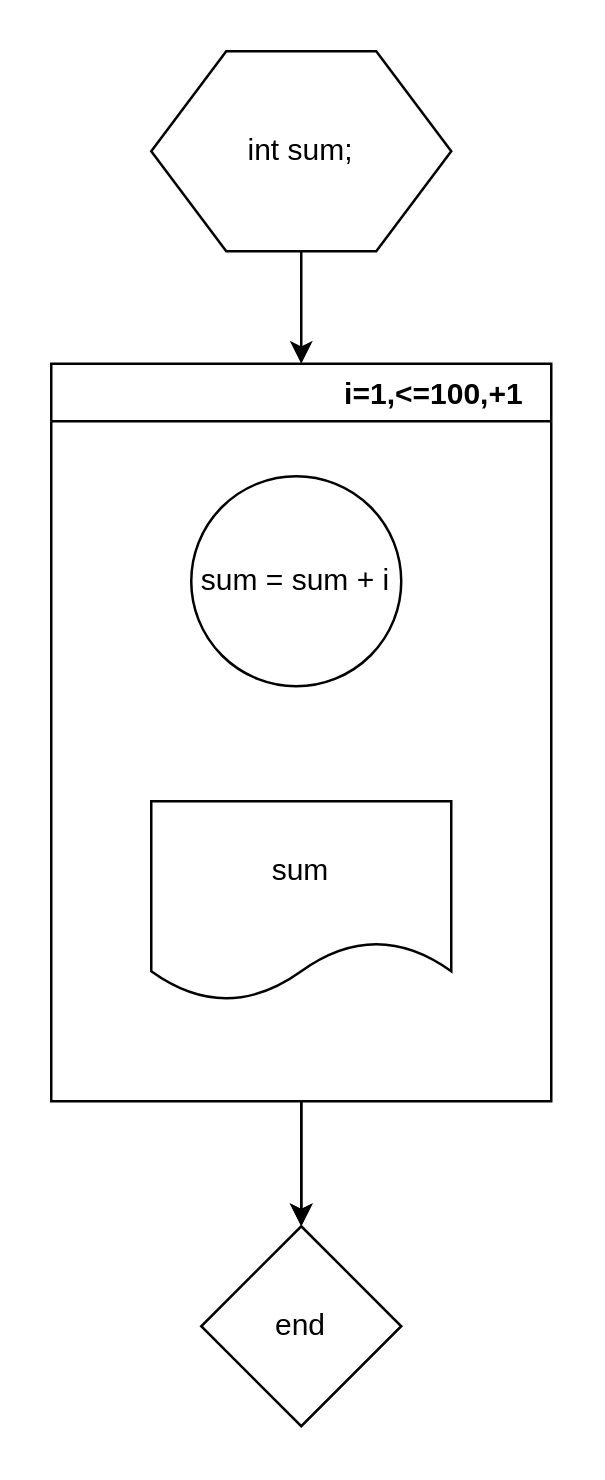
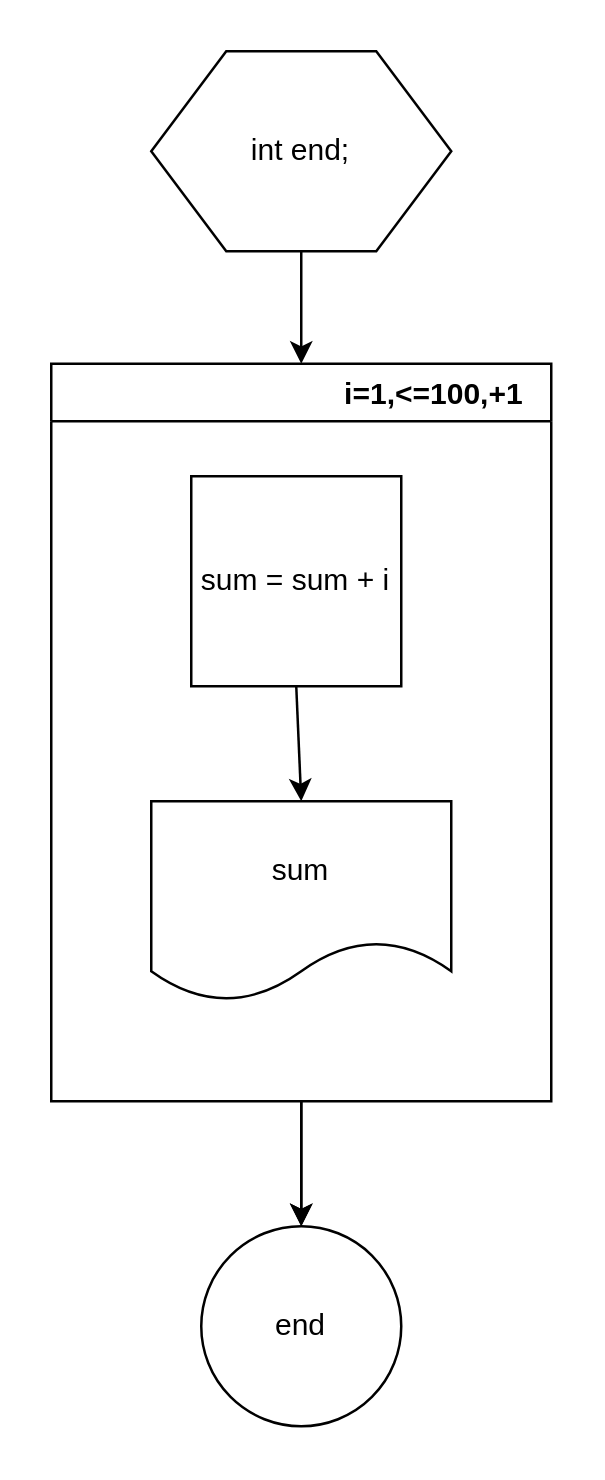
(301, 151) -> (301, 151)
(296, 581) -> (296, 581)
none -> (298, 735)
(301, 1326) -> (301, 1326)
